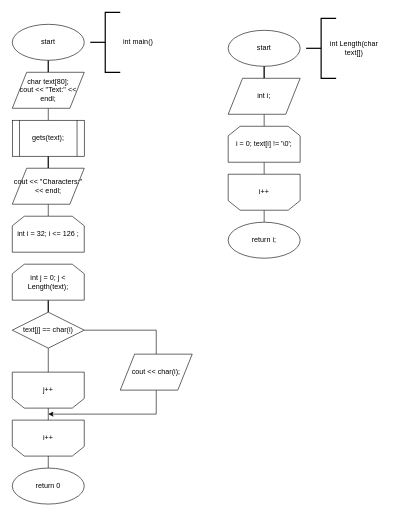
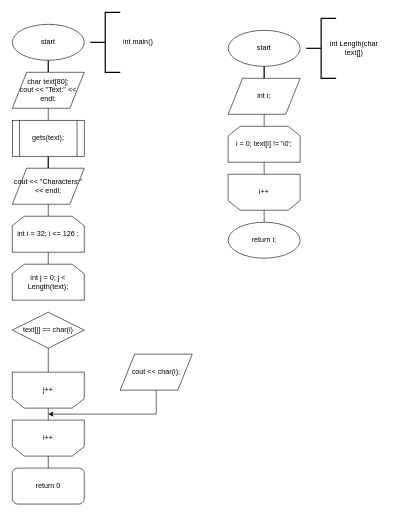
none -> (48, 258)
(48, 306) -> none
(132, 330) -> none
(48, 486) -> (48, 486)
